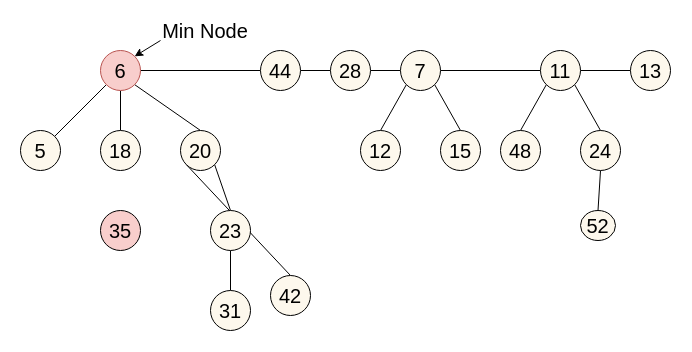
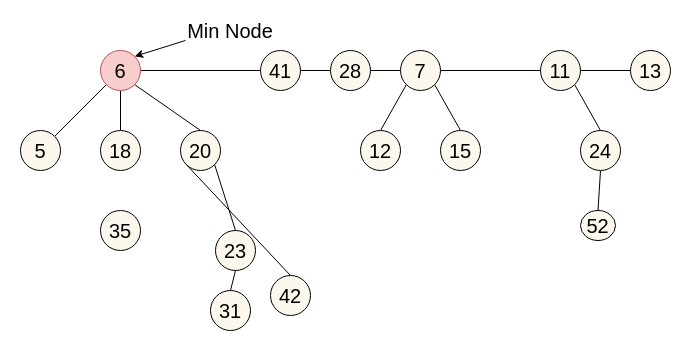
(206, 31) -> (231, 31)
(281, 71) -> (281, 71)
(533, 108) -> none
(521, 151) -> none
(121, 231) -> (121, 231)
(231, 231) -> (236, 251)
